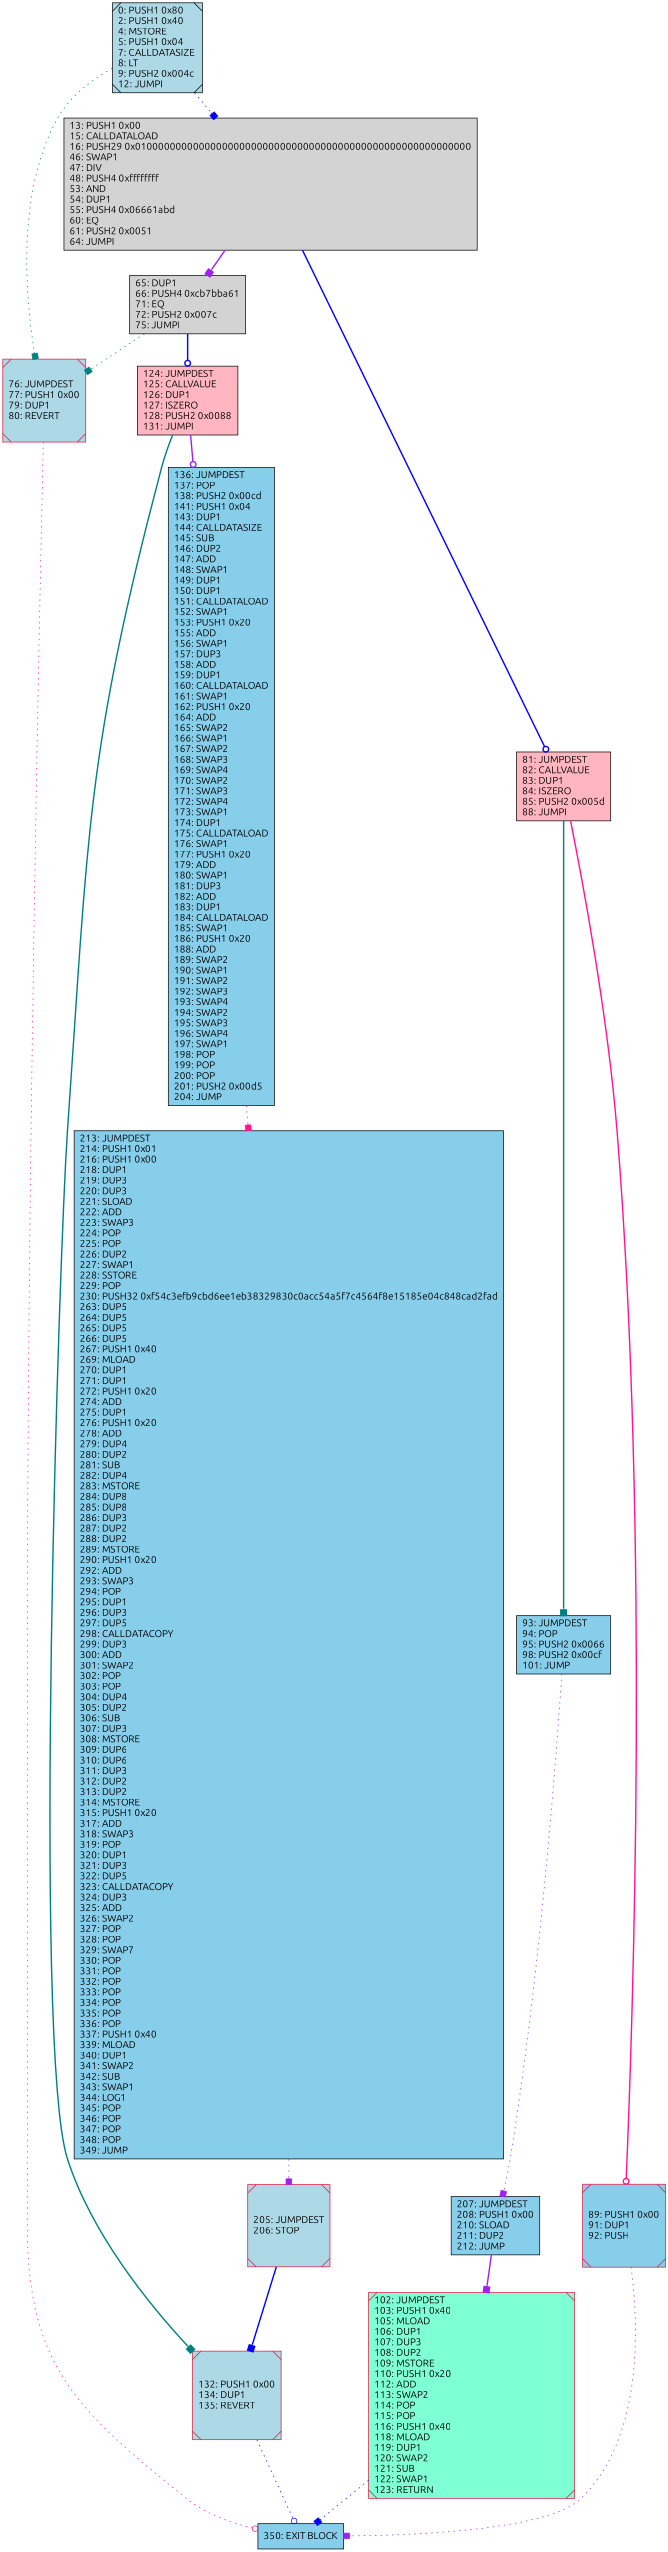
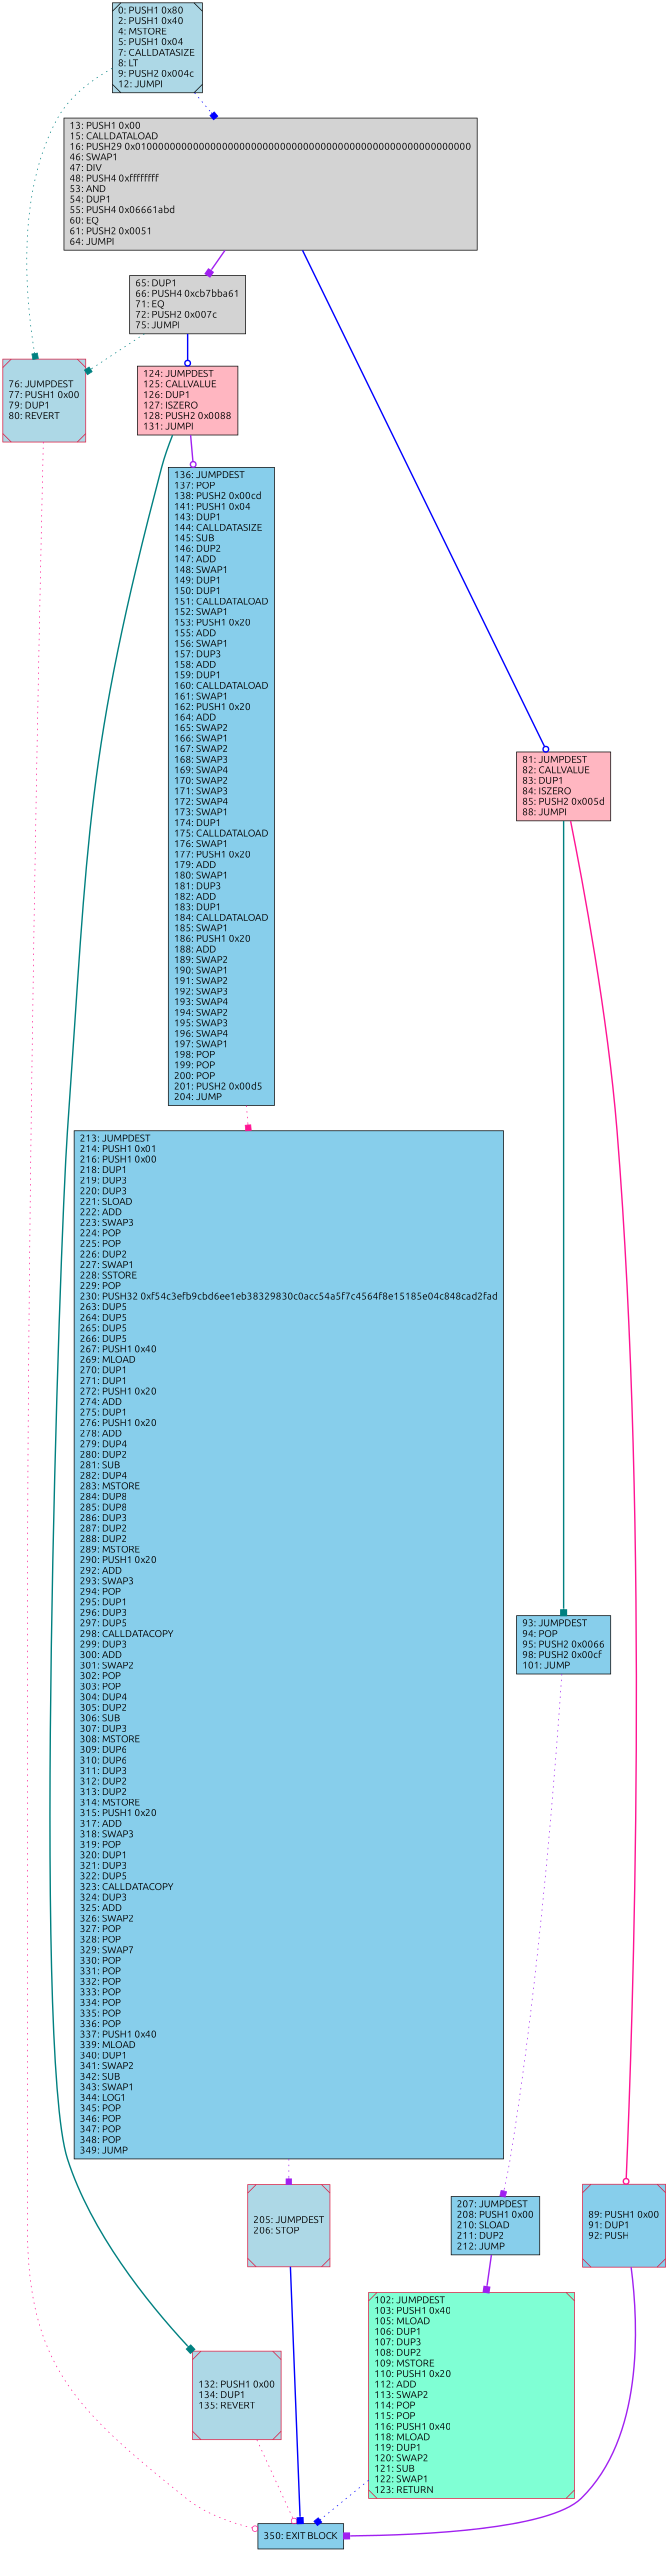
(264, 2306) -> (295, 2392)
(275, 2479) -> (275, 2479)
(584, 2495) -> (584, 2495)
